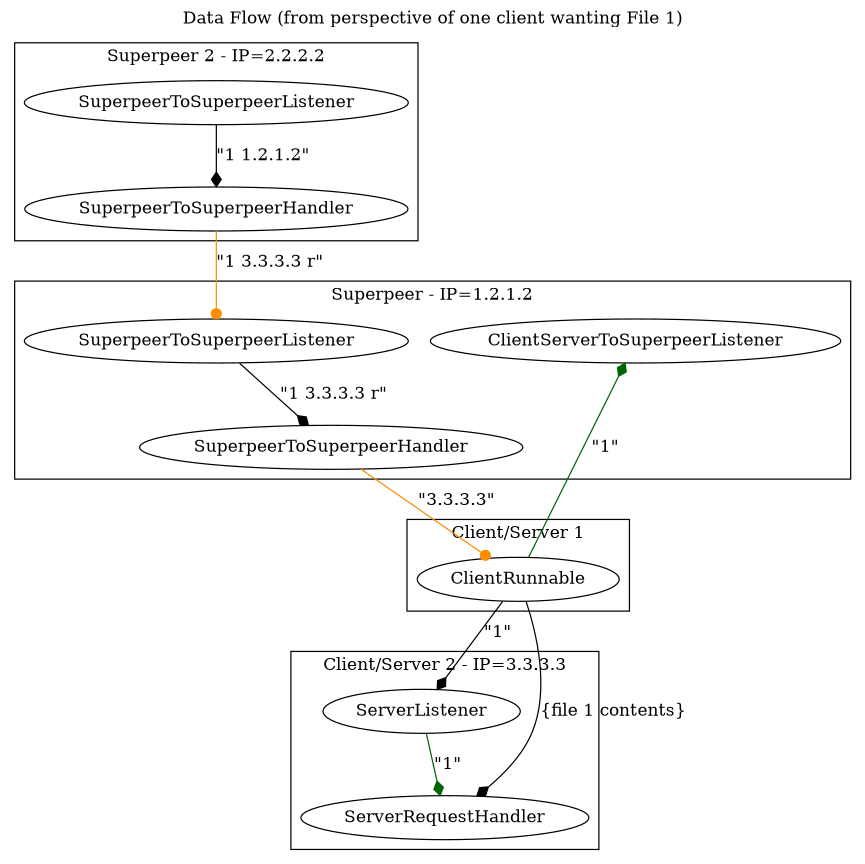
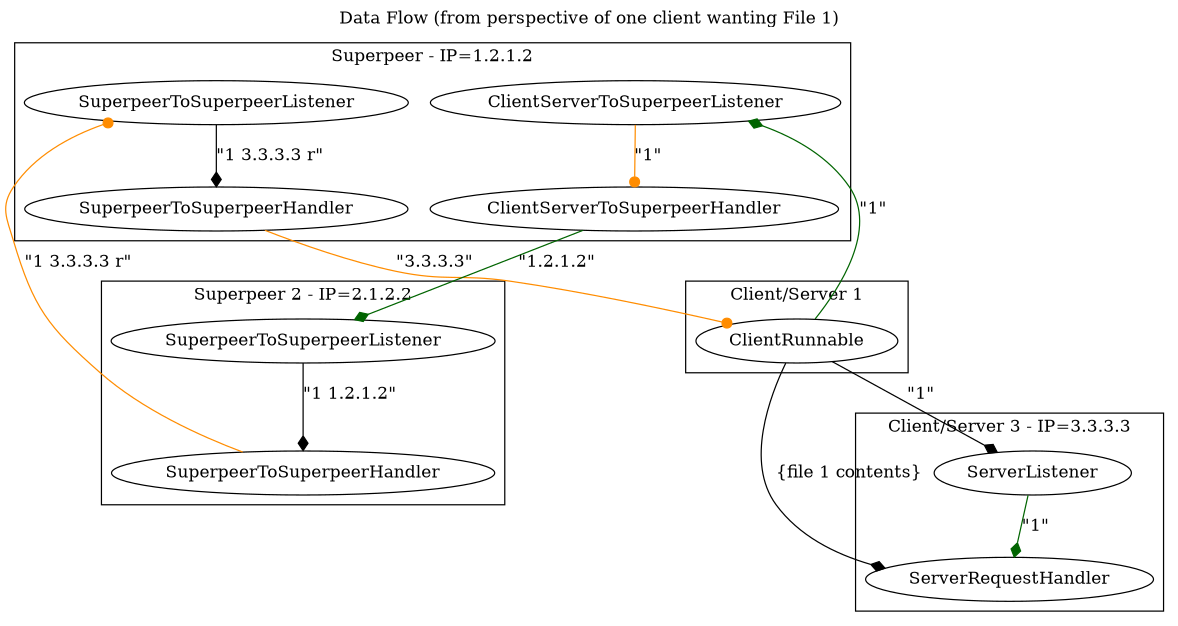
(216, 57) -> (303, 295)
none -> (634, 209)
(445, 666) -> (1010, 427)
